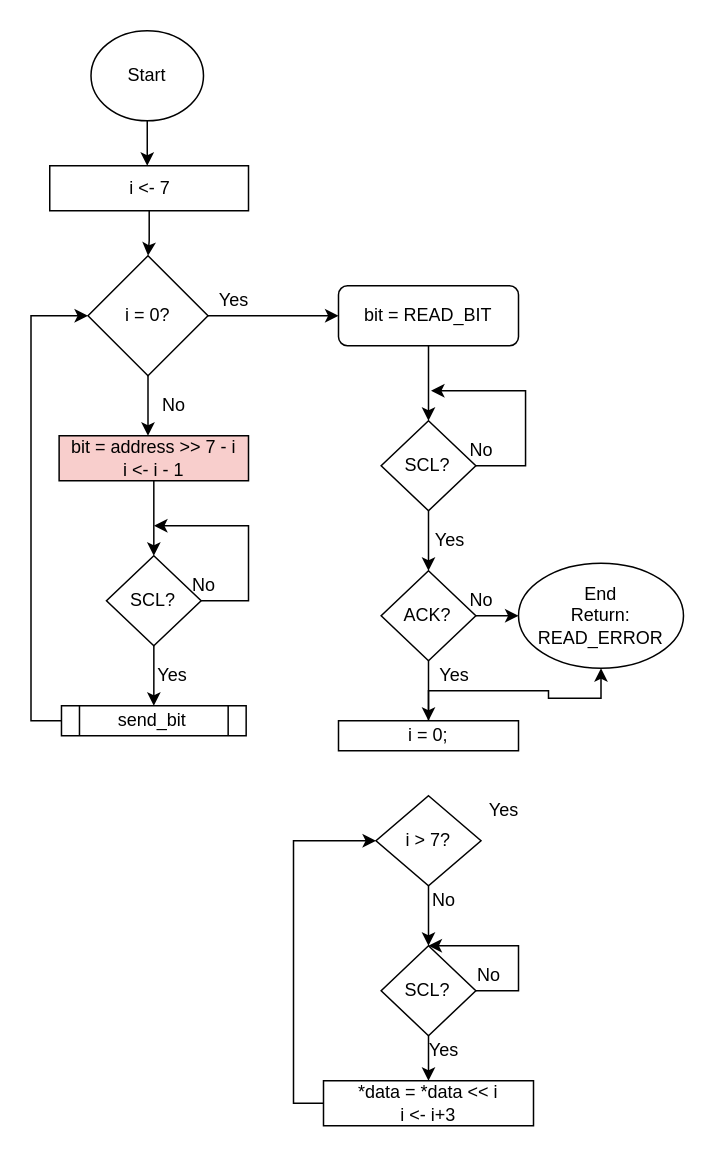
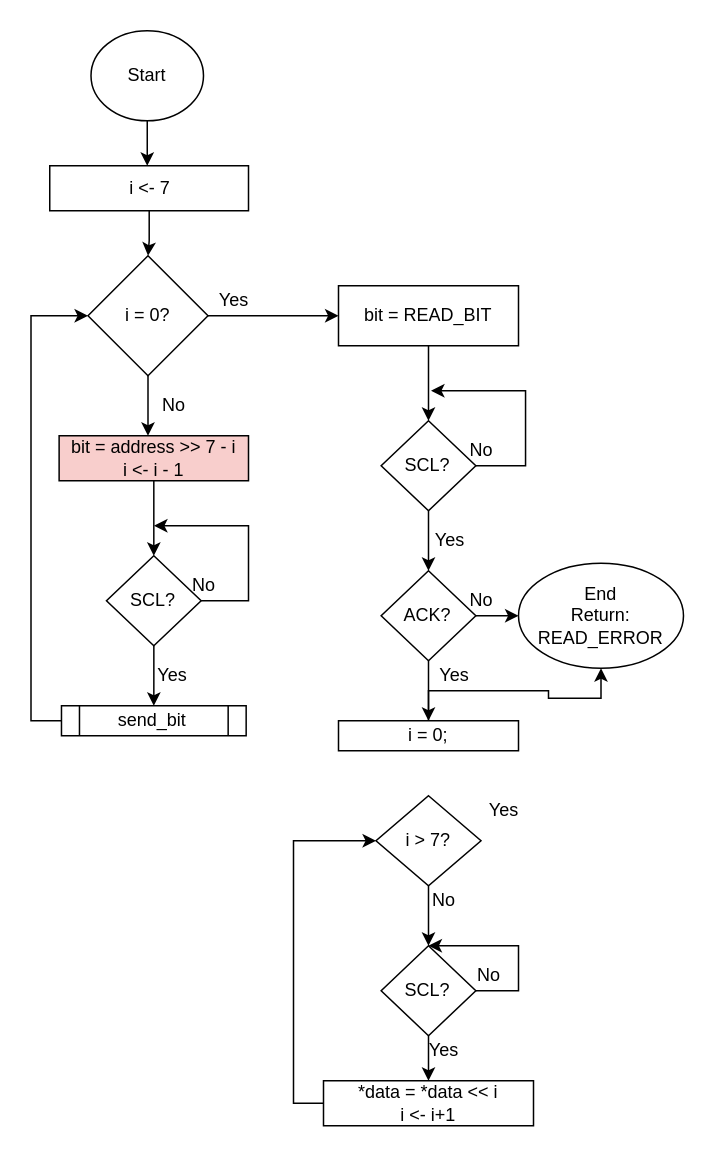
(428, 316) -> (428, 316)
(428, 1103) -> (428, 1103)
